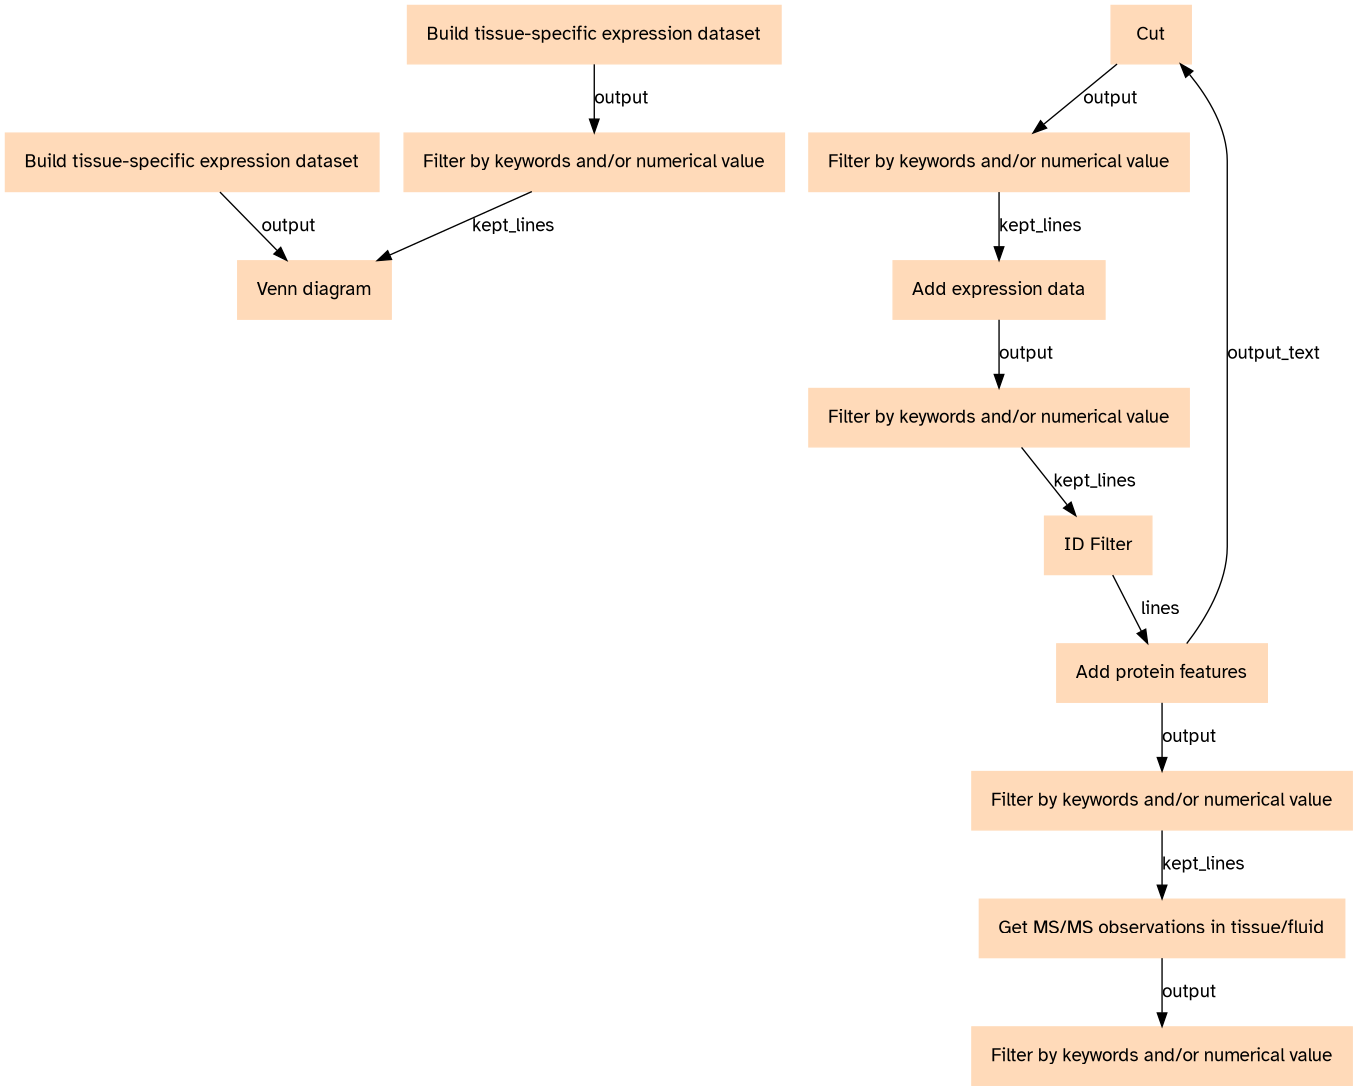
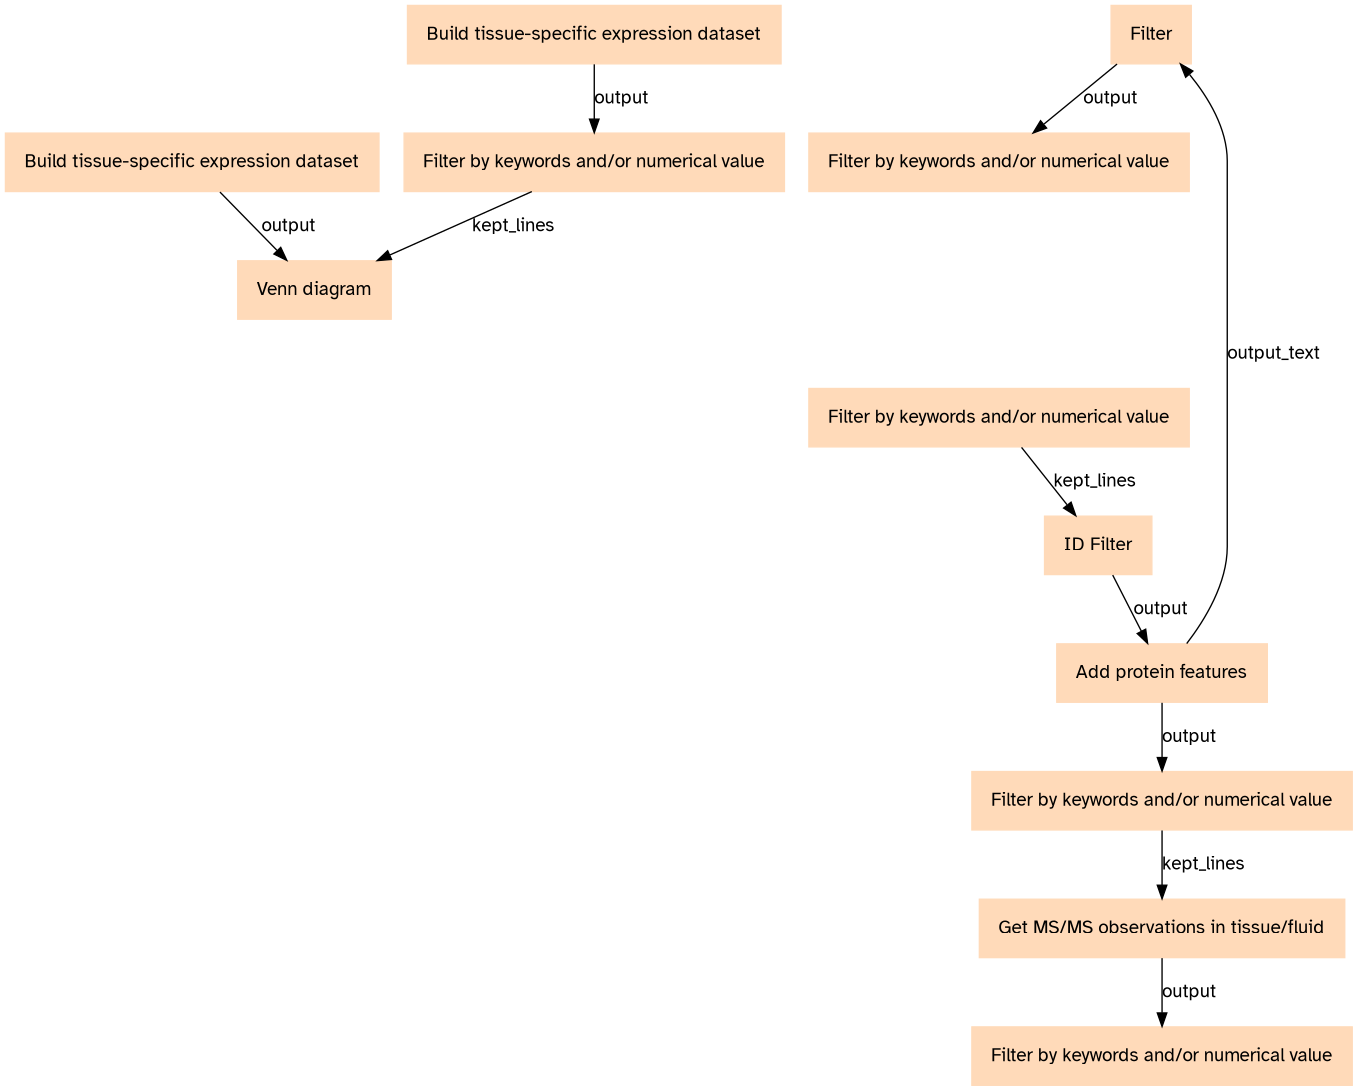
(1151, 35) -> (1151, 35)
(999, 290) -> none
(1161, 609) -> (1161, 609)
